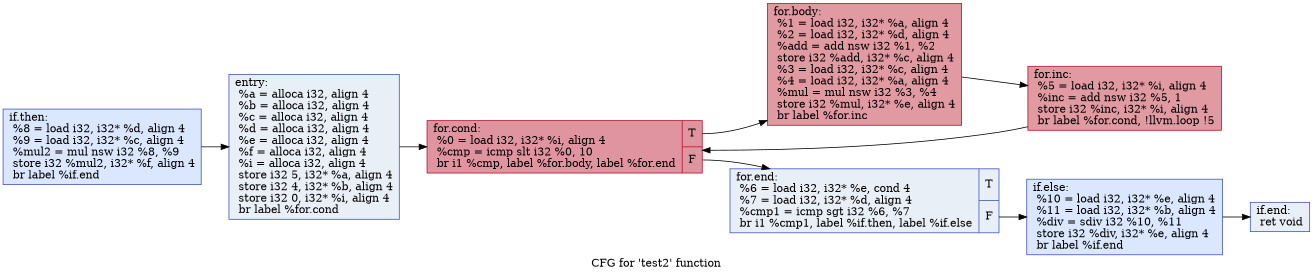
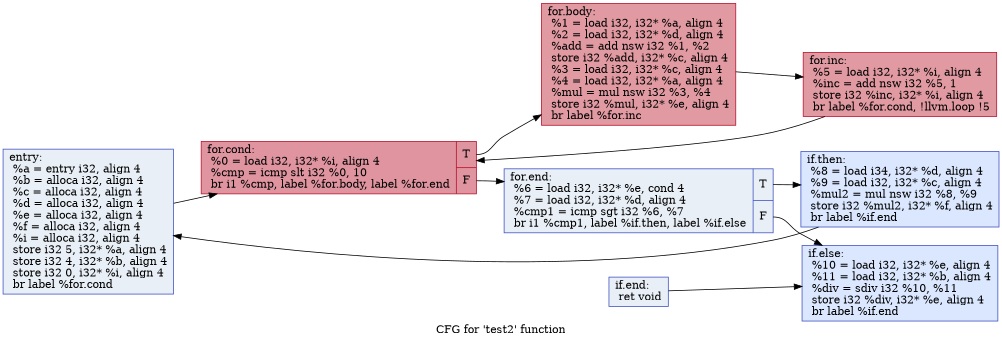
(302, 94) -> (75, 169)
(98, 129) -> (895, 172)
none -> (783, 185)
(1232, 217) -> (731, 289)
